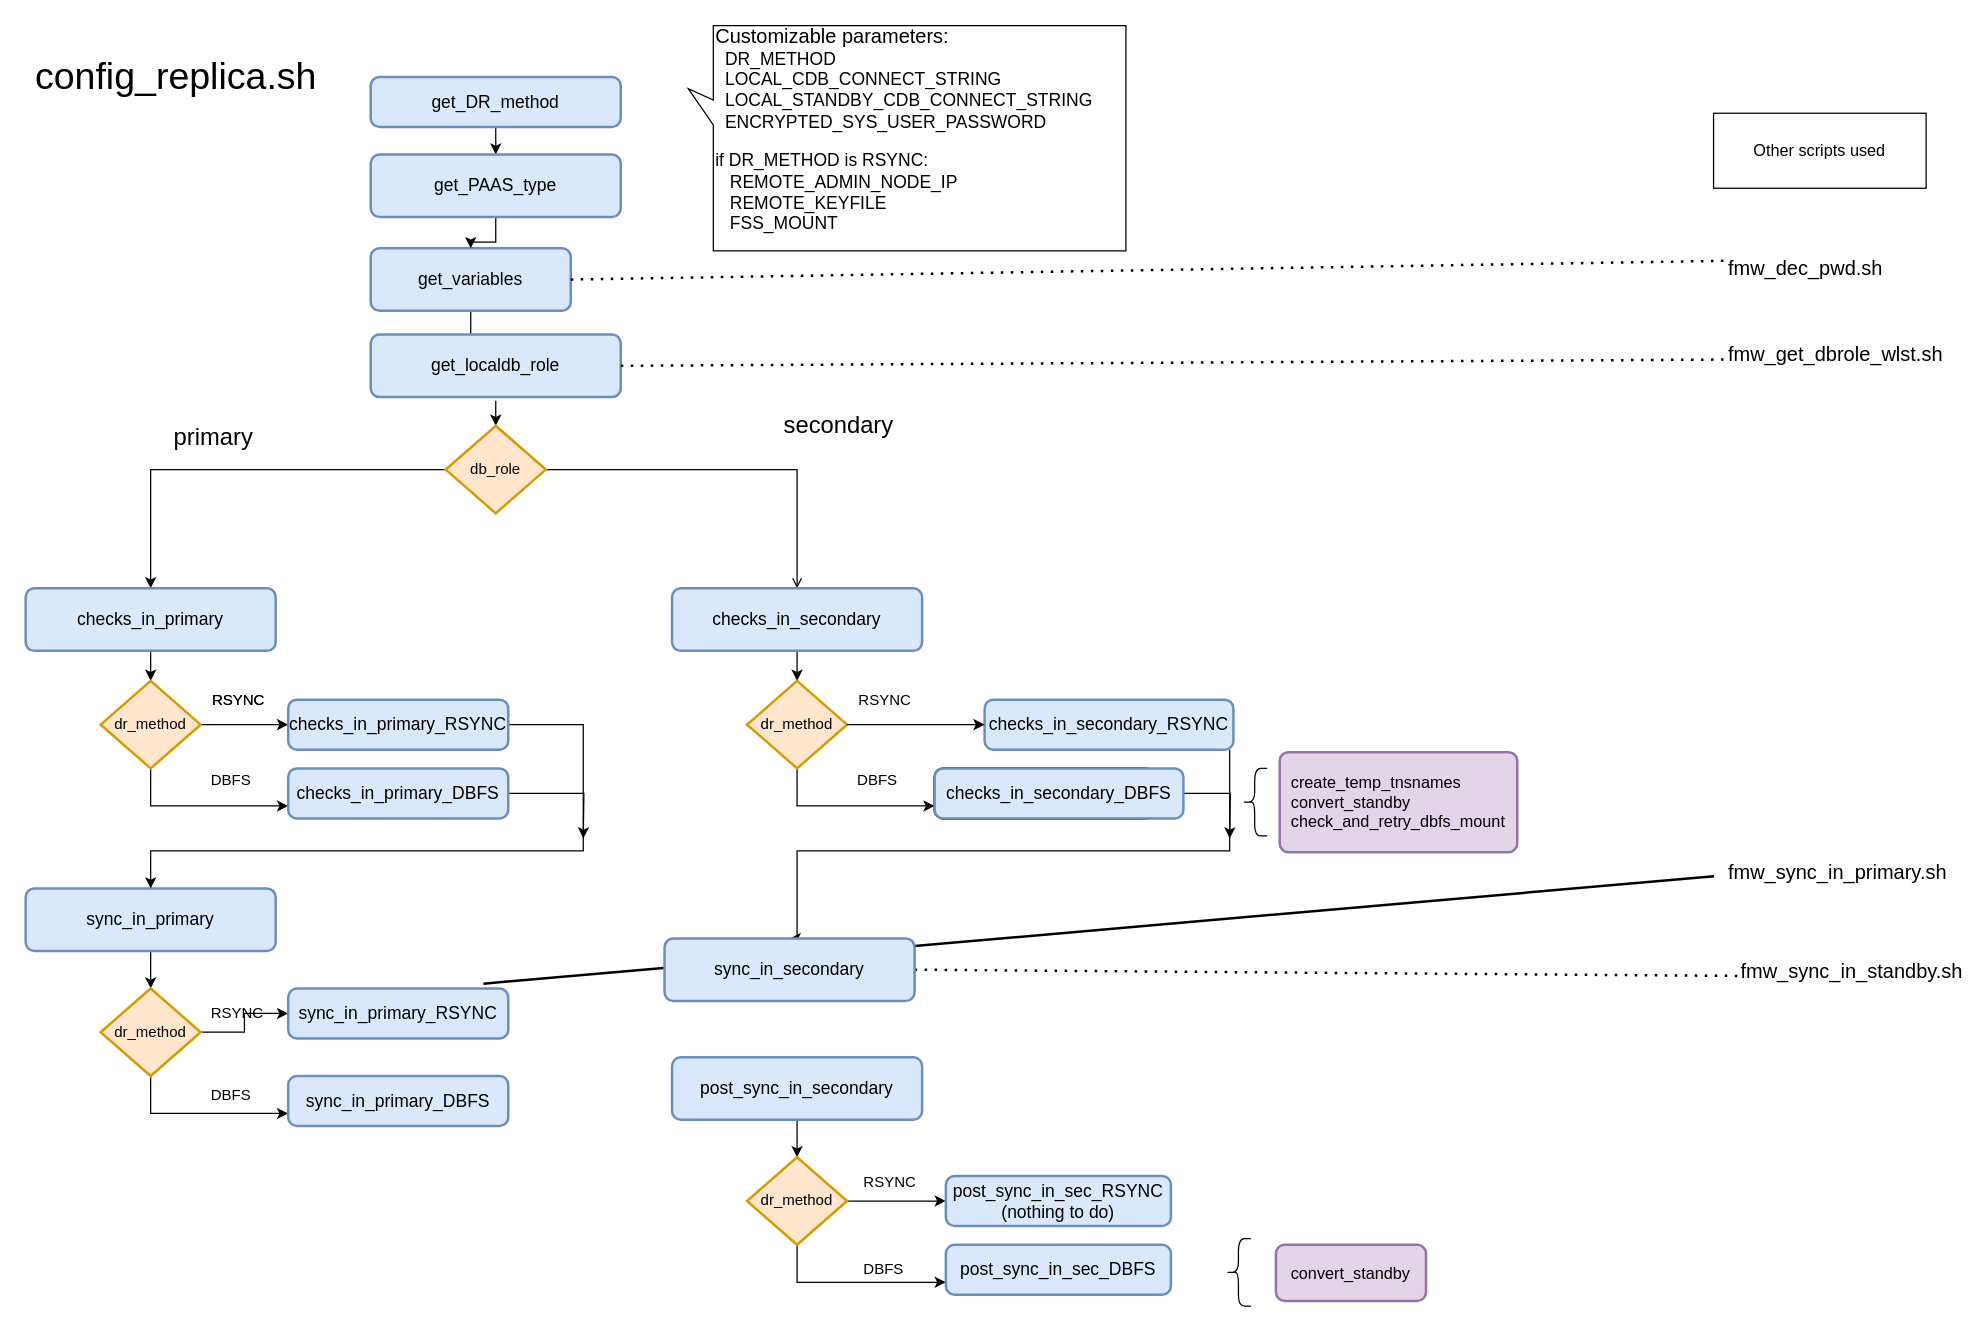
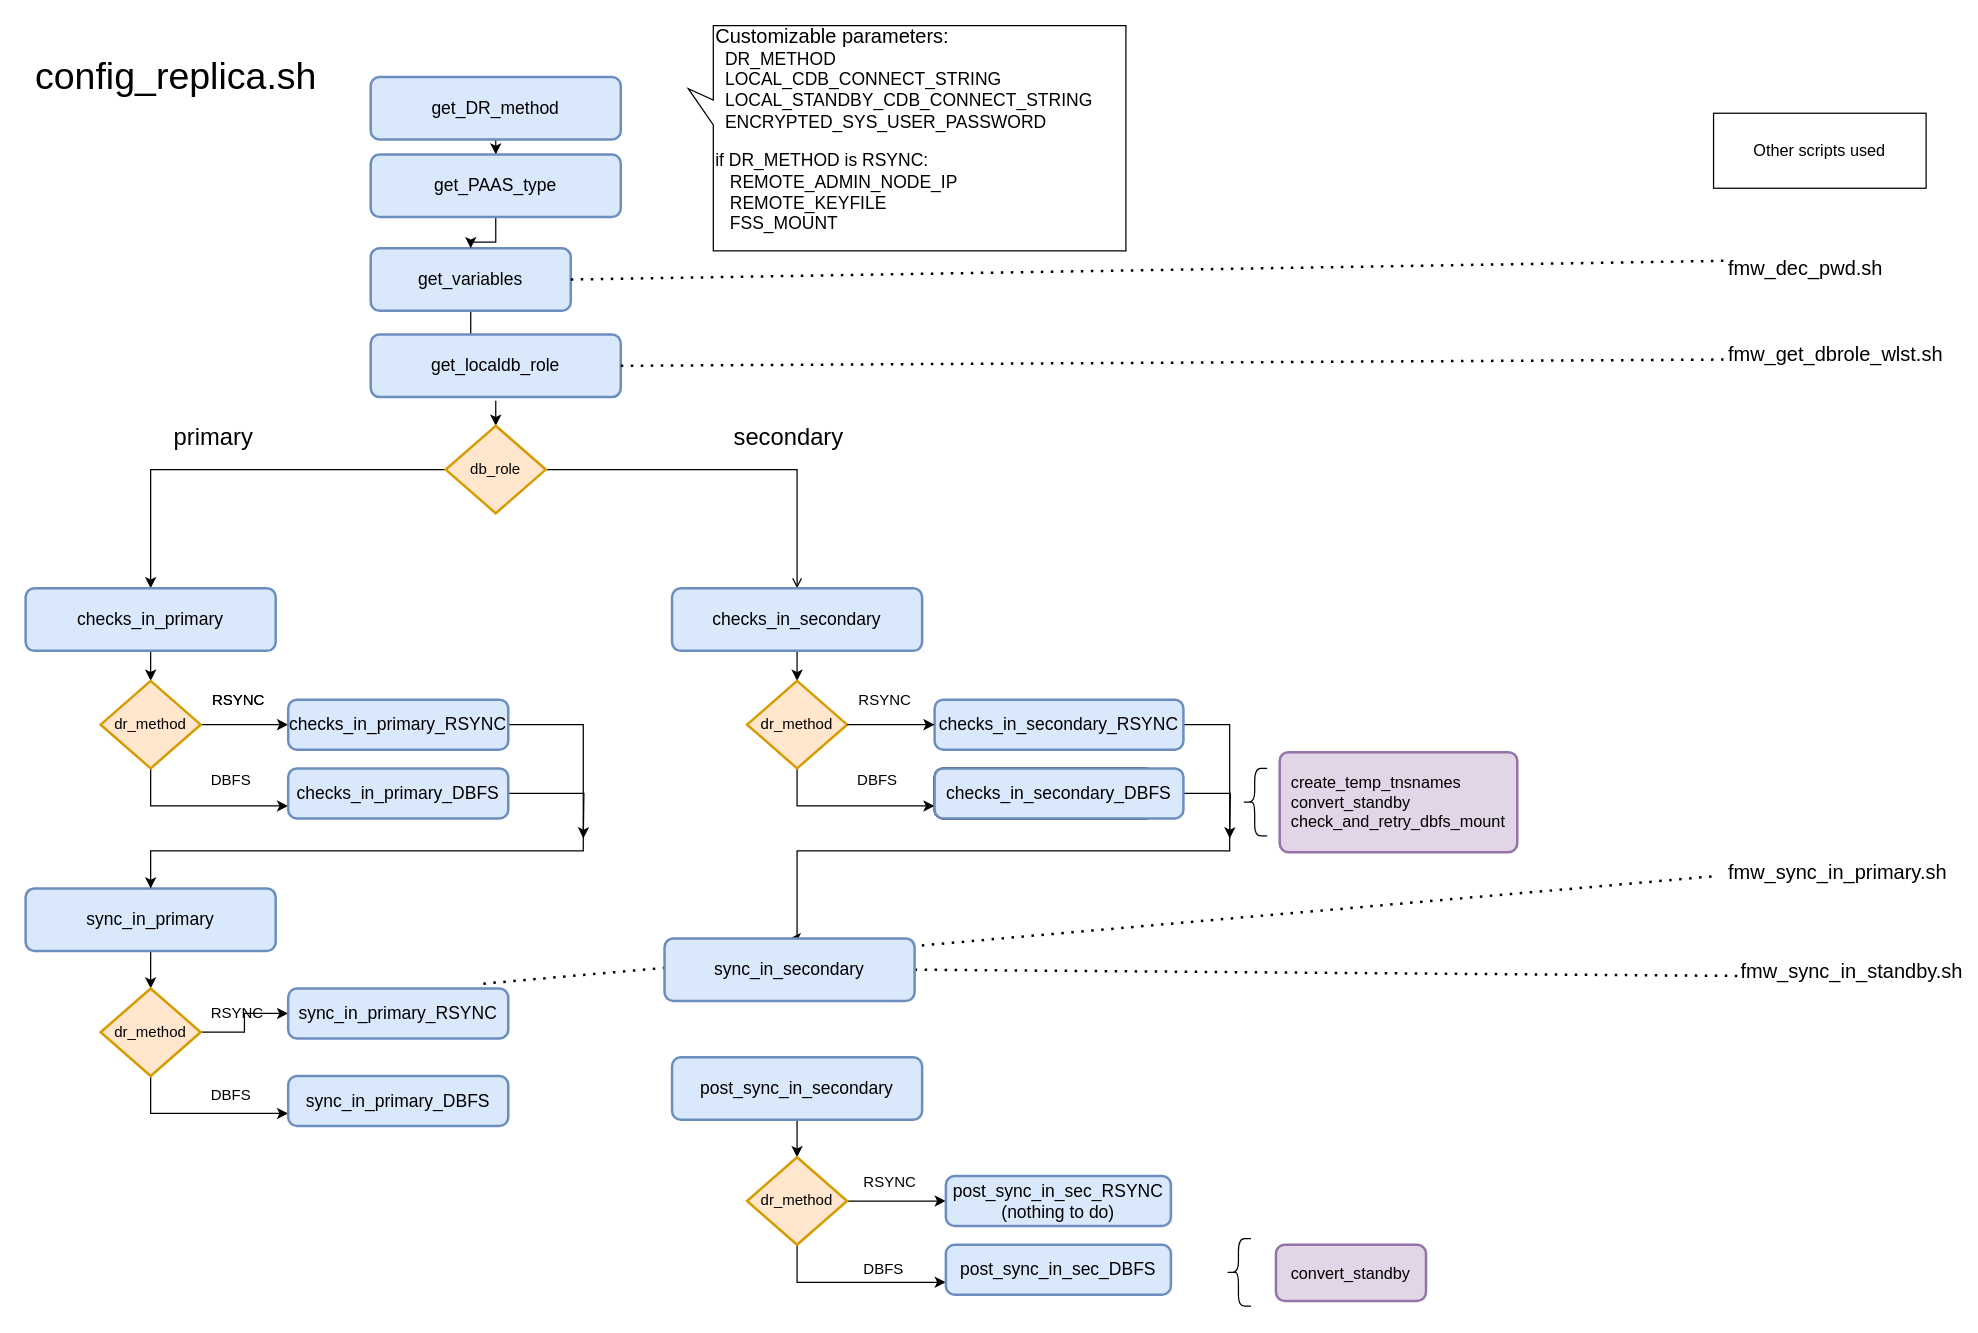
(496, 102) -> (496, 108)
(838, 426) -> (788, 438)
(1109, 724) -> (1059, 724)
(1313, 911) -> (1313, 911)
